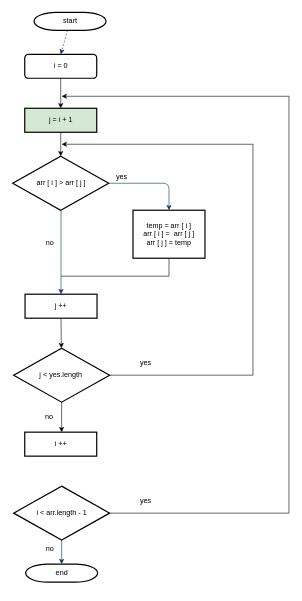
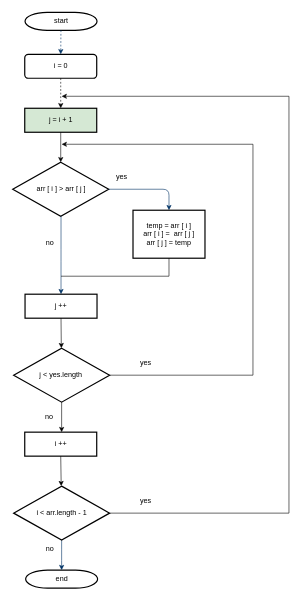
(70, 21) -> (61, 21)
(61, 91) -> (61, 91)
(61, 183) -> (61, 189)
none -> (61, 480)
(62, 573) -> (62, 579)
